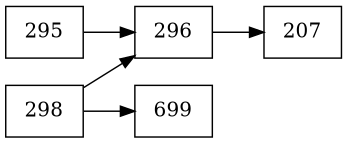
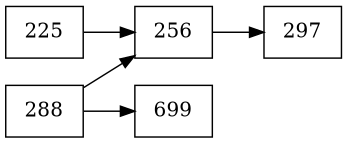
(44, 32) -> (44, 32)
(174, 32) -> (174, 32)
(303, 32) -> (303, 32)
(44, 111) -> (44, 111)
